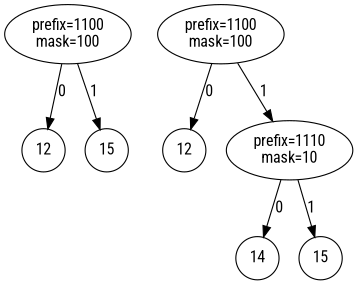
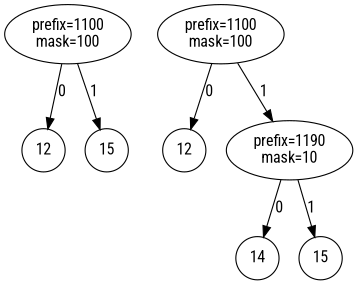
(290, 150) -> (290, 150)
